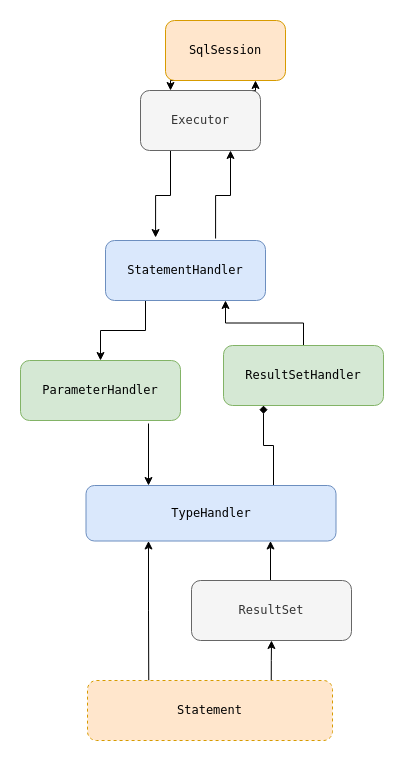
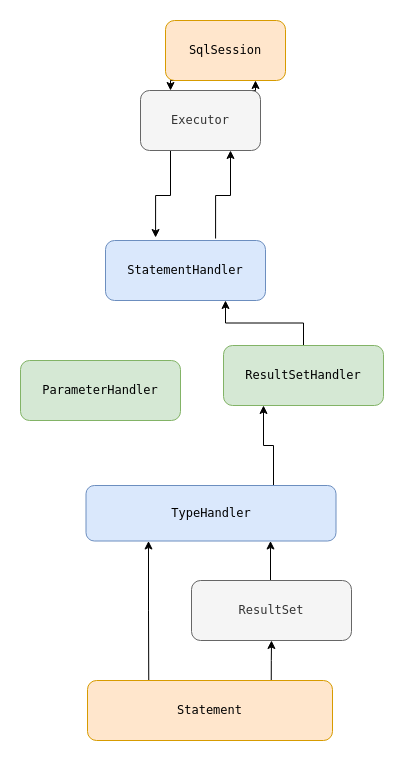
(127, 331) -> none
(264, 414) -> (264, 414)
(149, 452) -> none
(210, 711) -> (210, 711)
